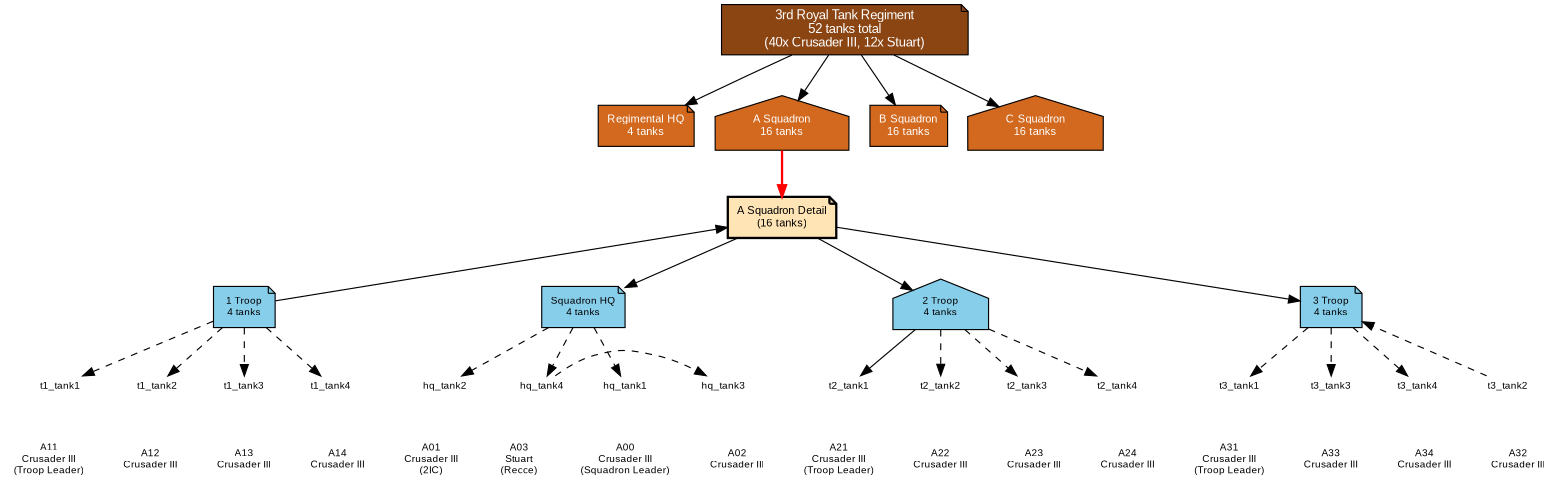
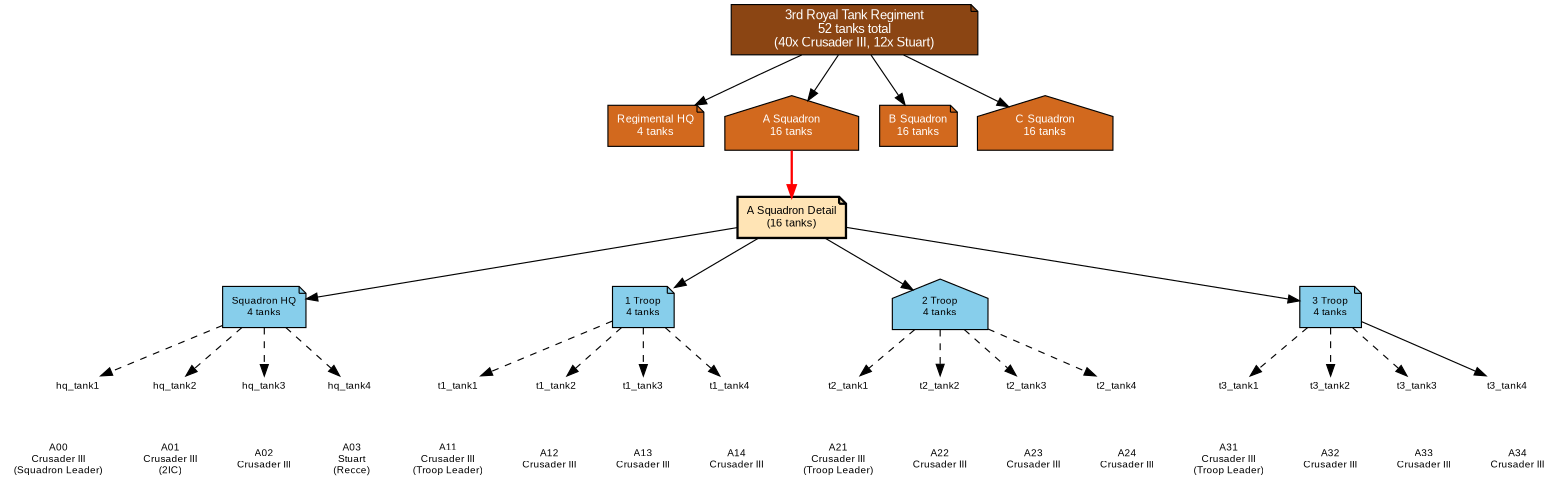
(496, 265) -> (721, 260)
(1376, 348) -> (1419, 347)
(892, 349) -> (892, 349)
(624, 350) -> (264, 346)
(1430, 351) -> (1331, 346)
